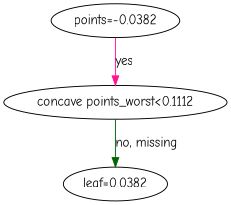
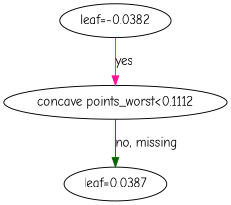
(115, 21) -> (115, 21)
(115, 184) -> (115, 184)
